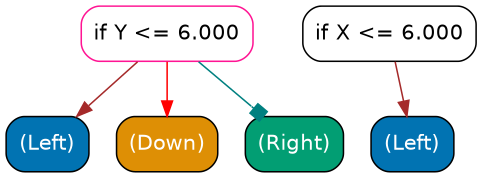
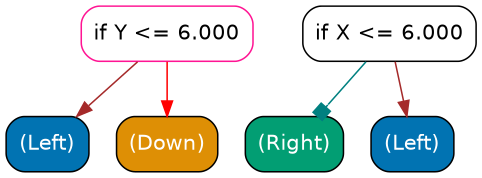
(225, 84) -> (347, 83)
